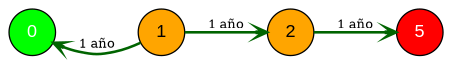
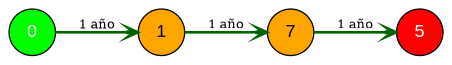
(291, 32) -> (291, 32)
(102, 54) -> (92, 32)
